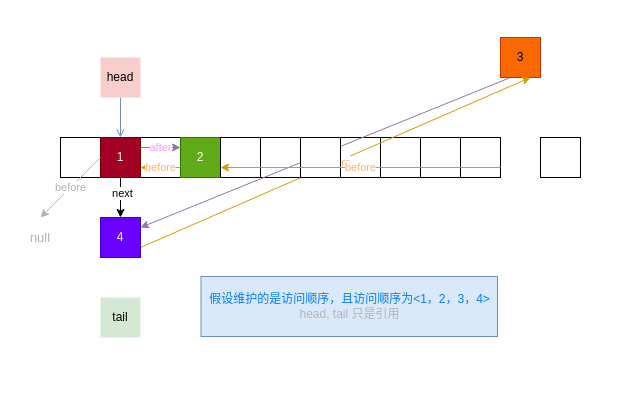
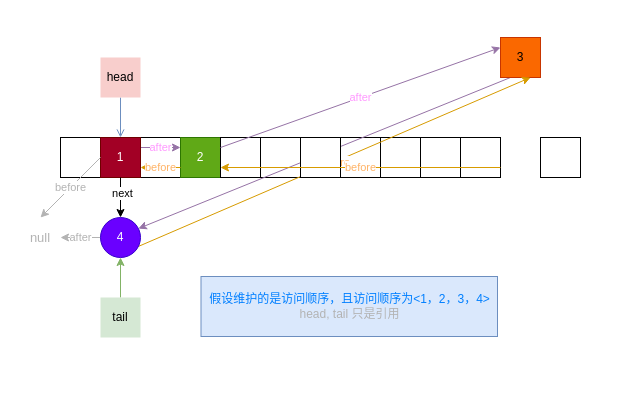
none -> (360, 98)
none -> (84, 238)
(121, 238) -> (121, 238)
none -> (121, 281)
